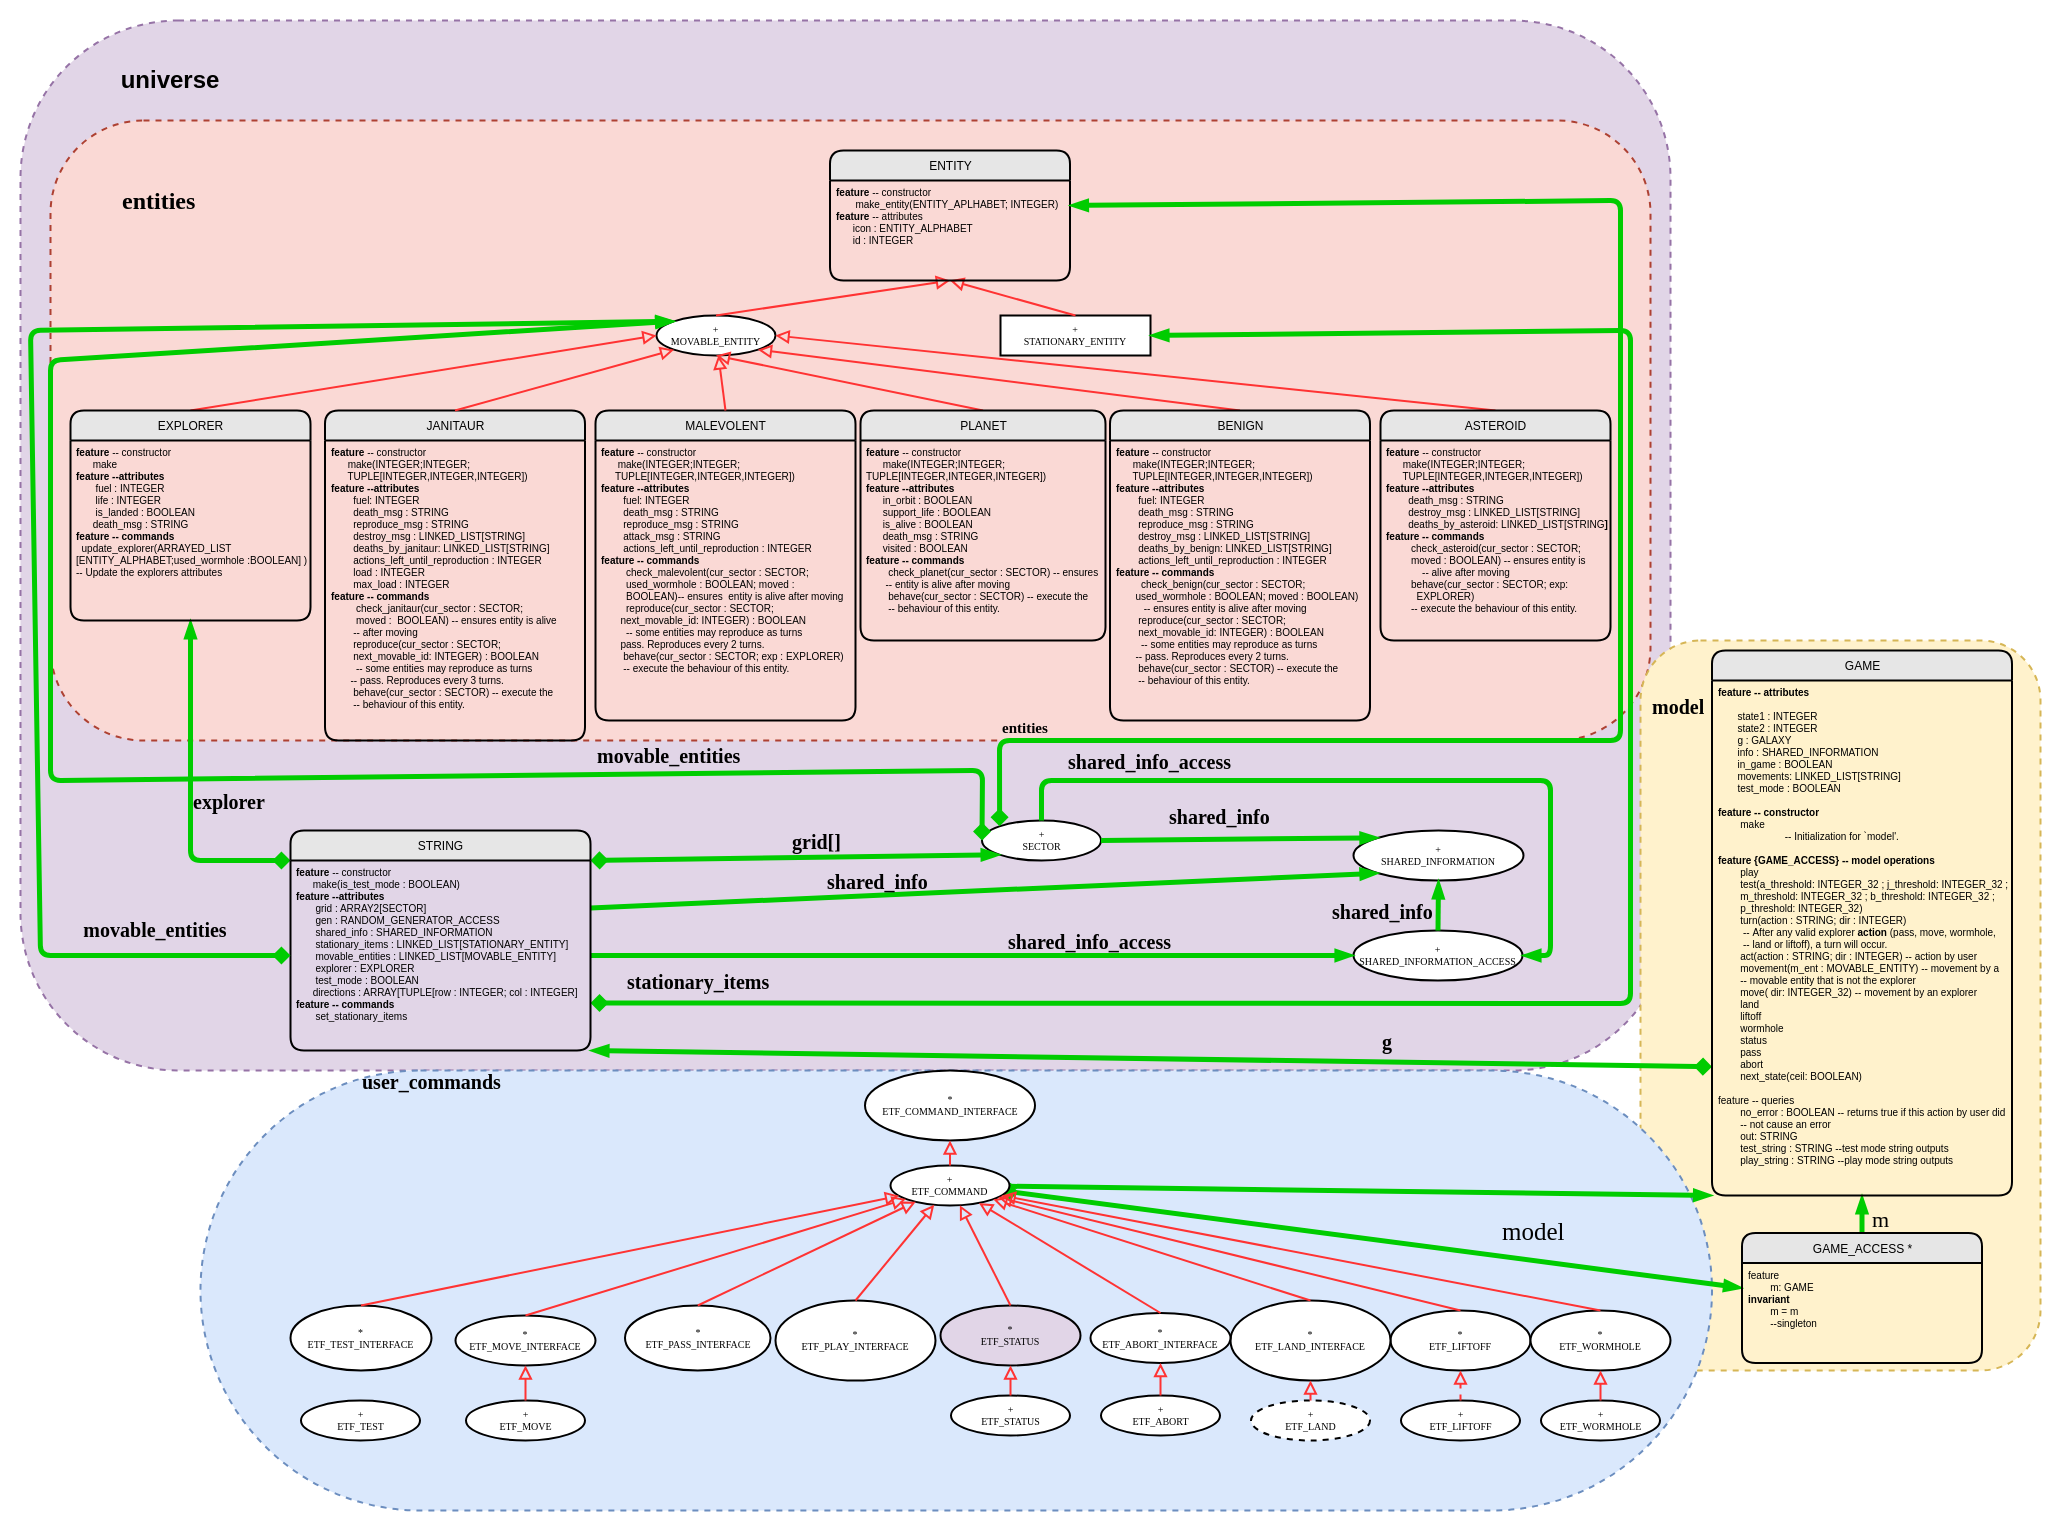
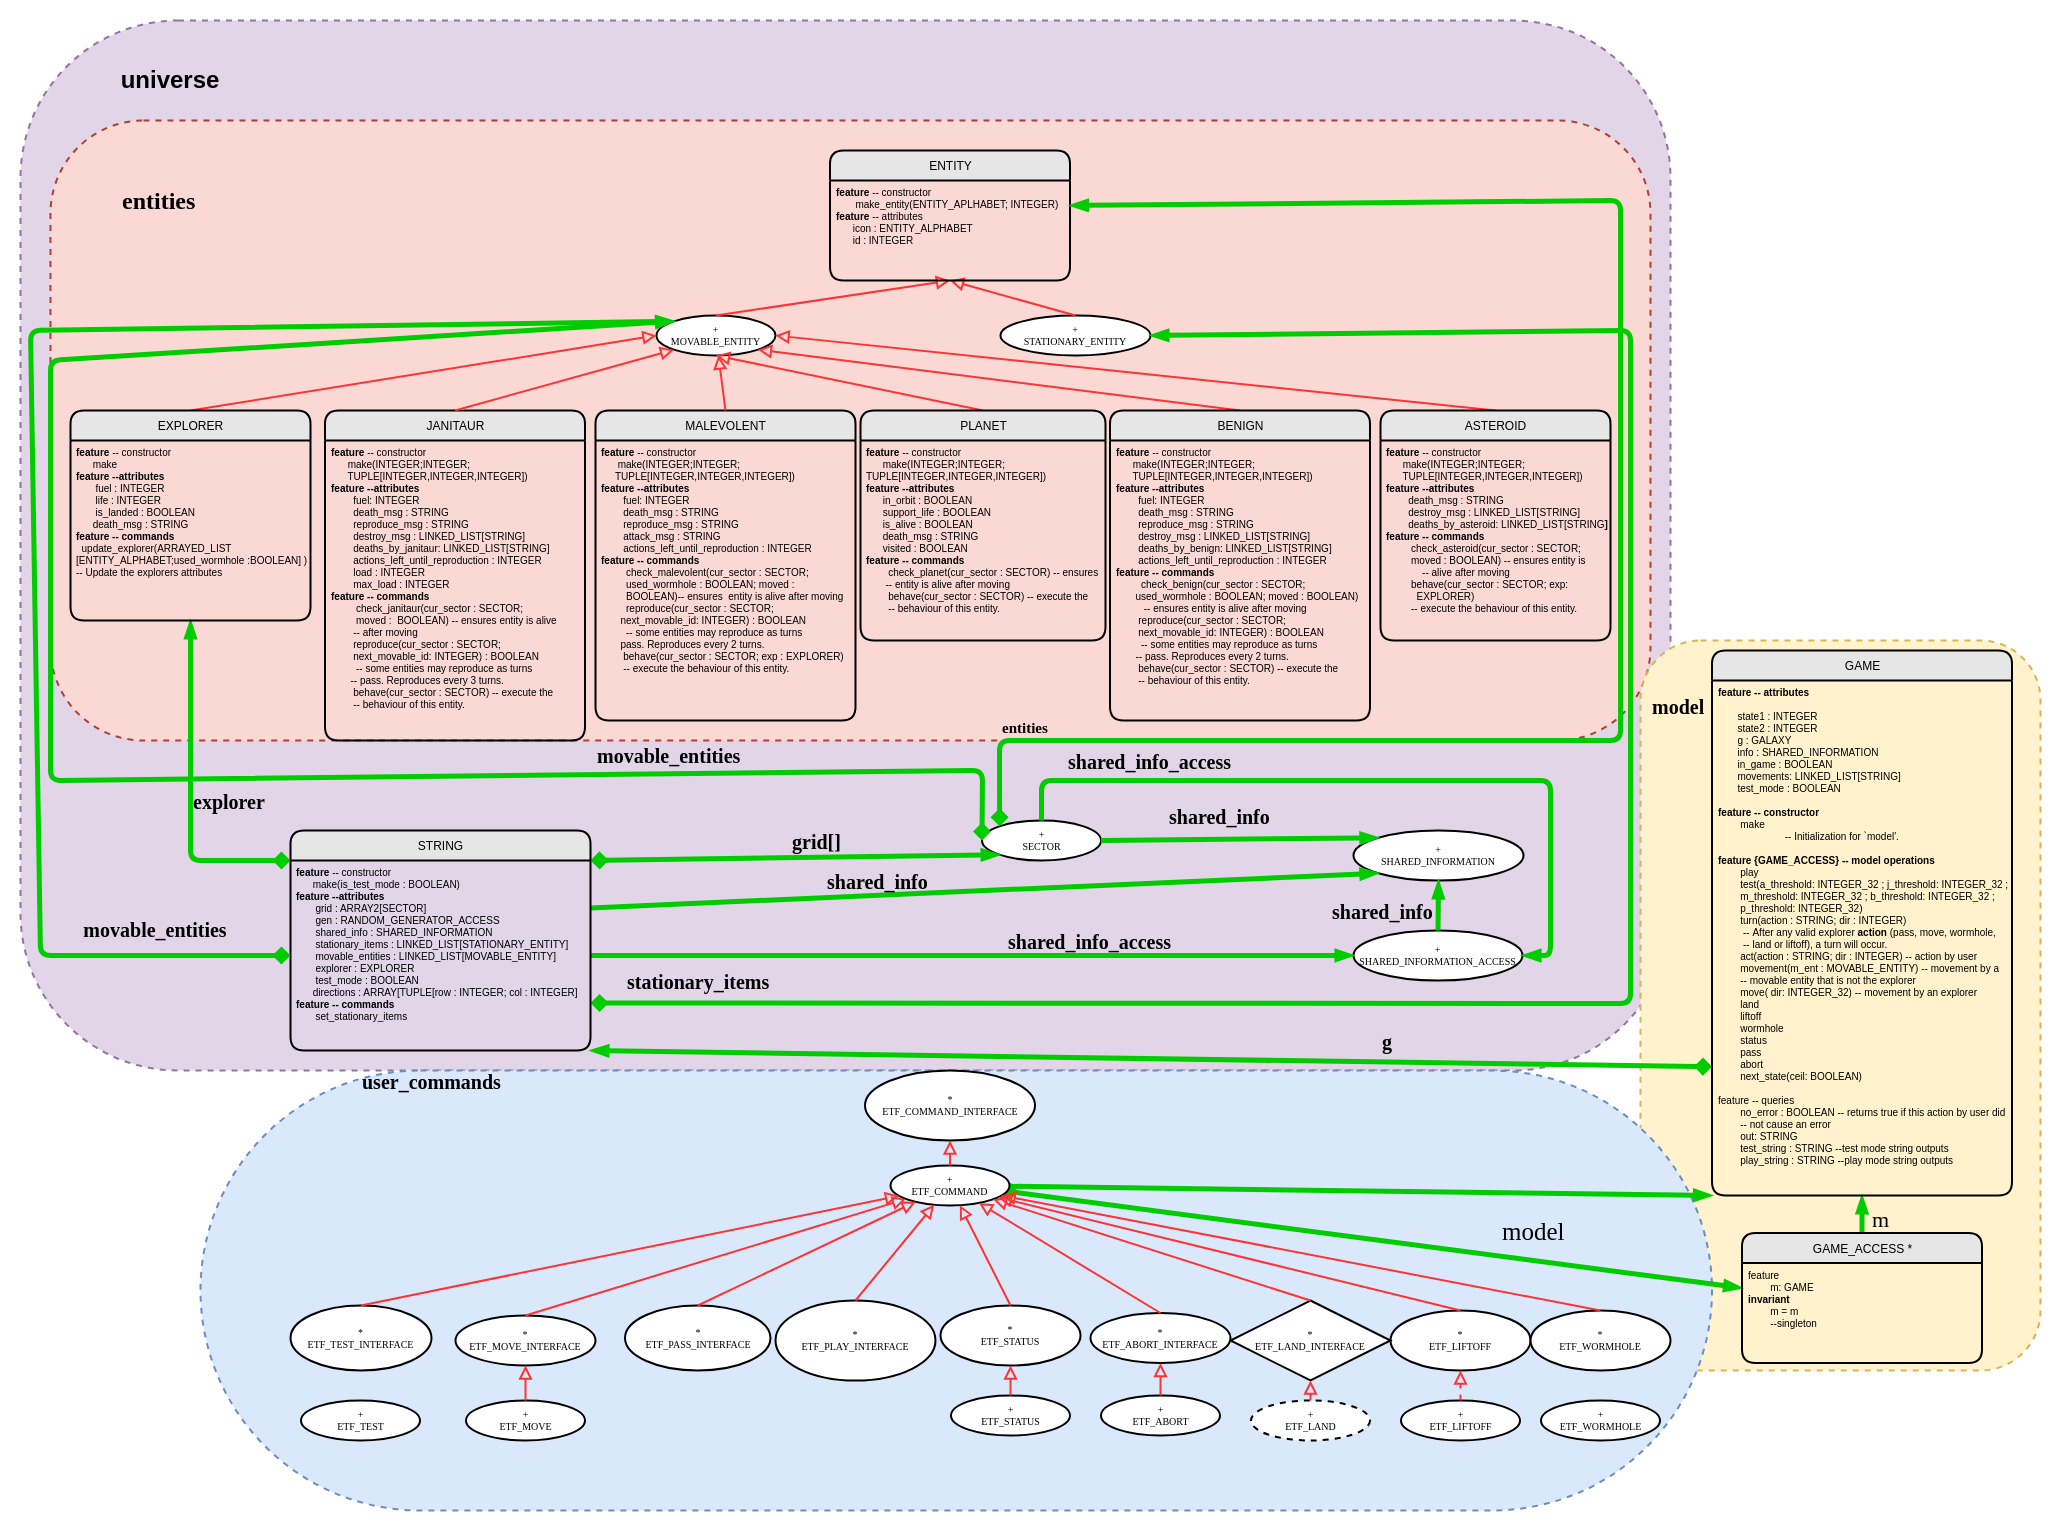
(1076, 336) -> (1076, 336)
(1011, 1336) -> (1011, 1336)
(1311, 1341) -> (1311, 1341)
(1601, 1392) -> none
